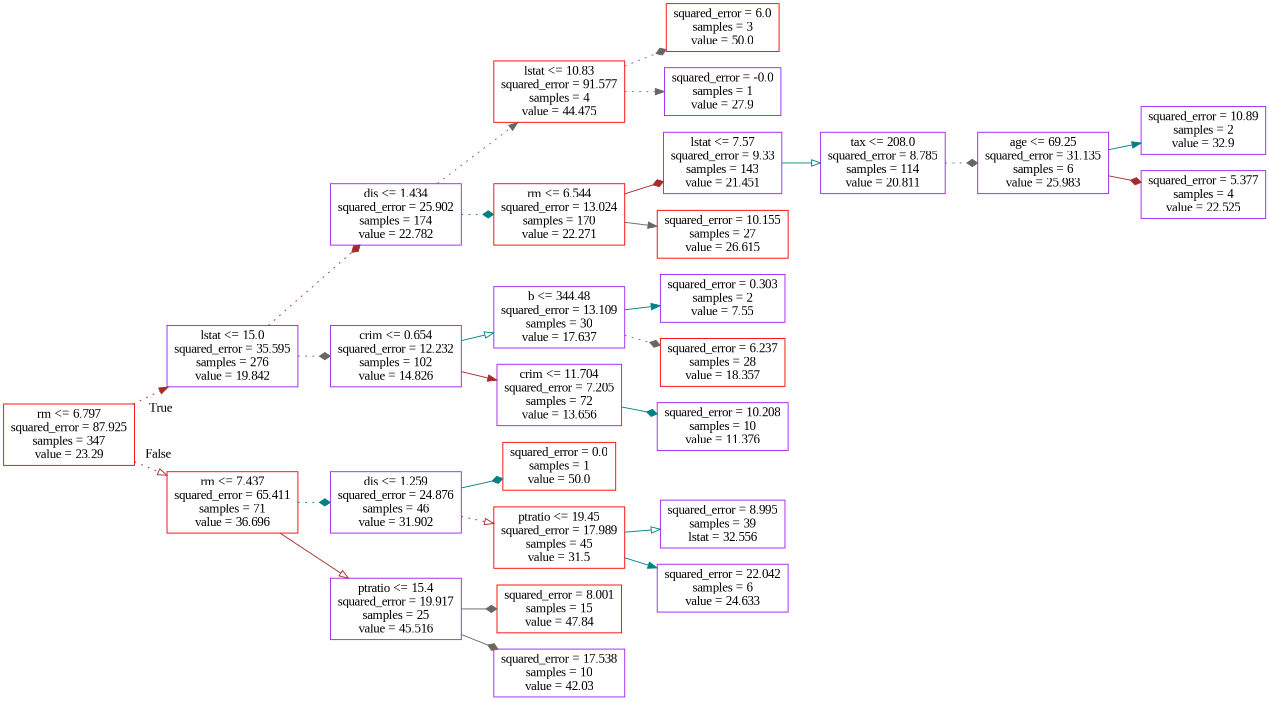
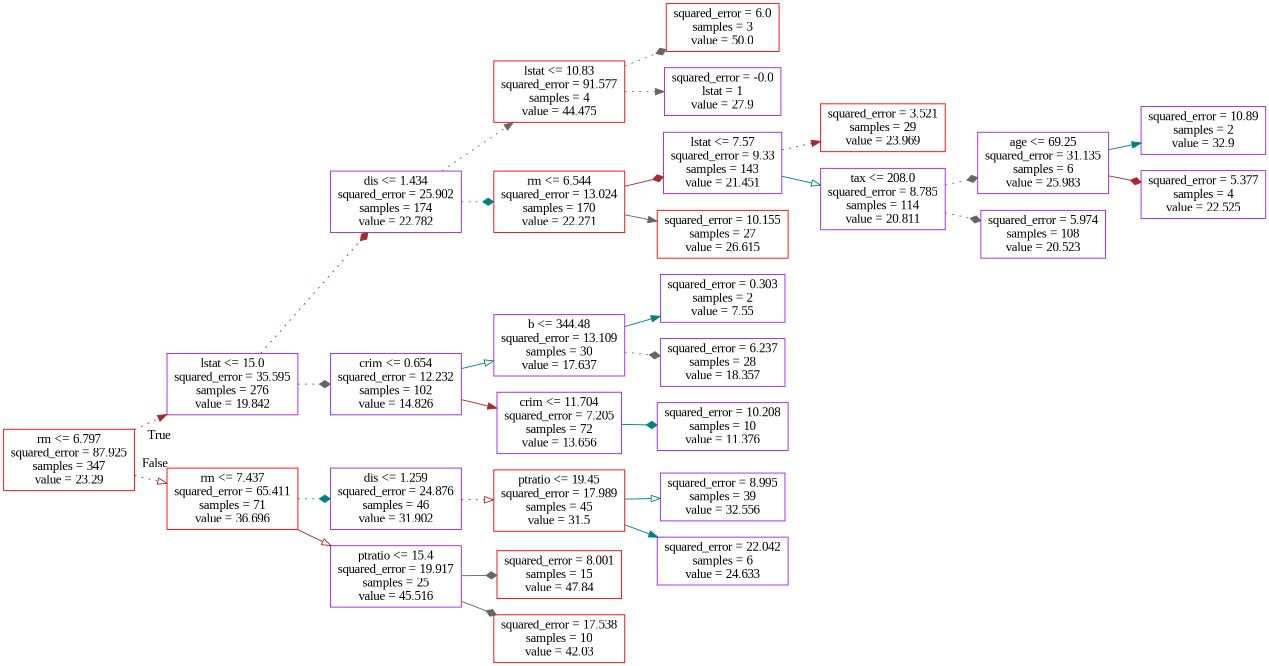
(723, 92) -> (723, 92)
none -> (883, 128)
none -> (1043, 234)
(723, 362) -> (723, 362)
(559, 466) -> none
(723, 524) -> (723, 497)
(559, 673) -> (559, 639)
